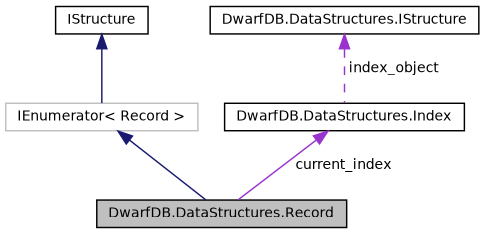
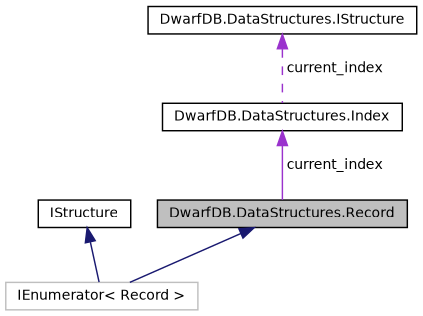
(392, 69) -> (333, 69)
(168, 170) -> (185, 258)
